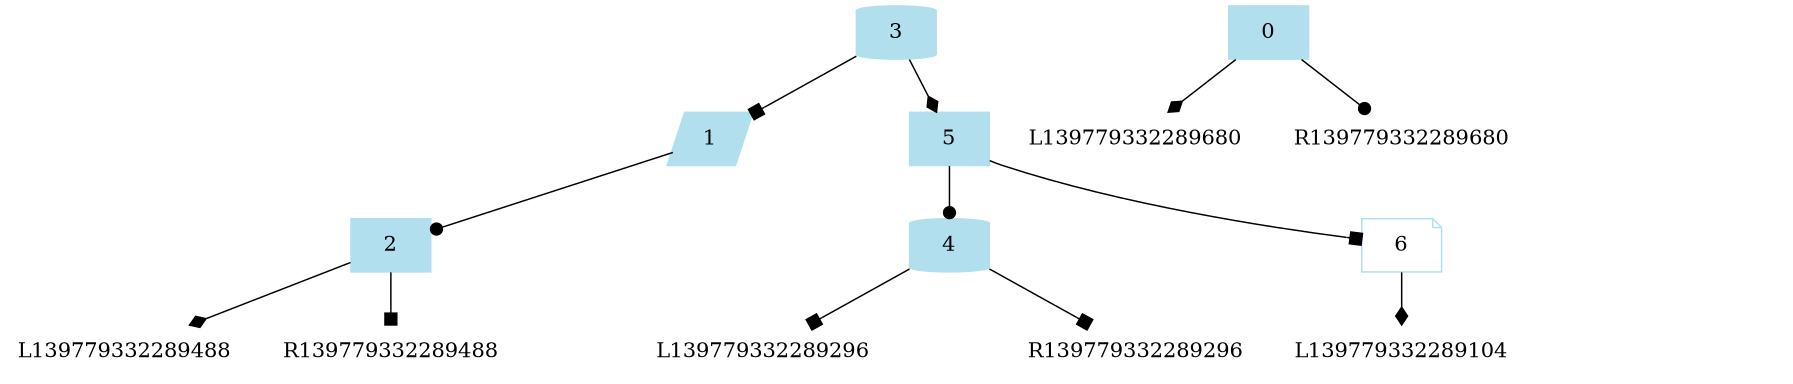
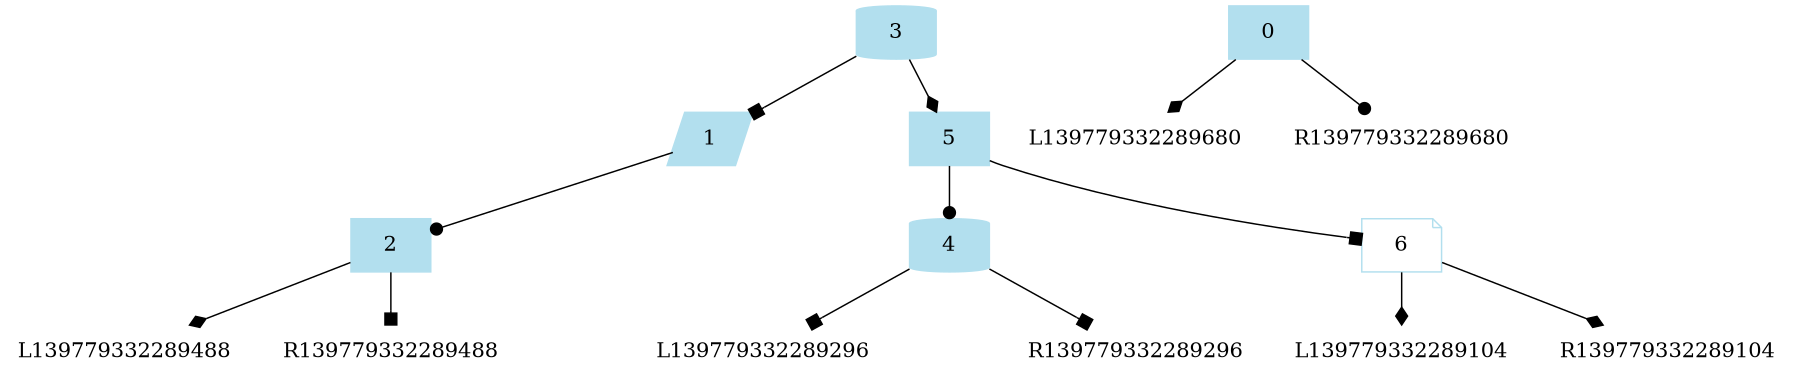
none -> (1668, 352)
